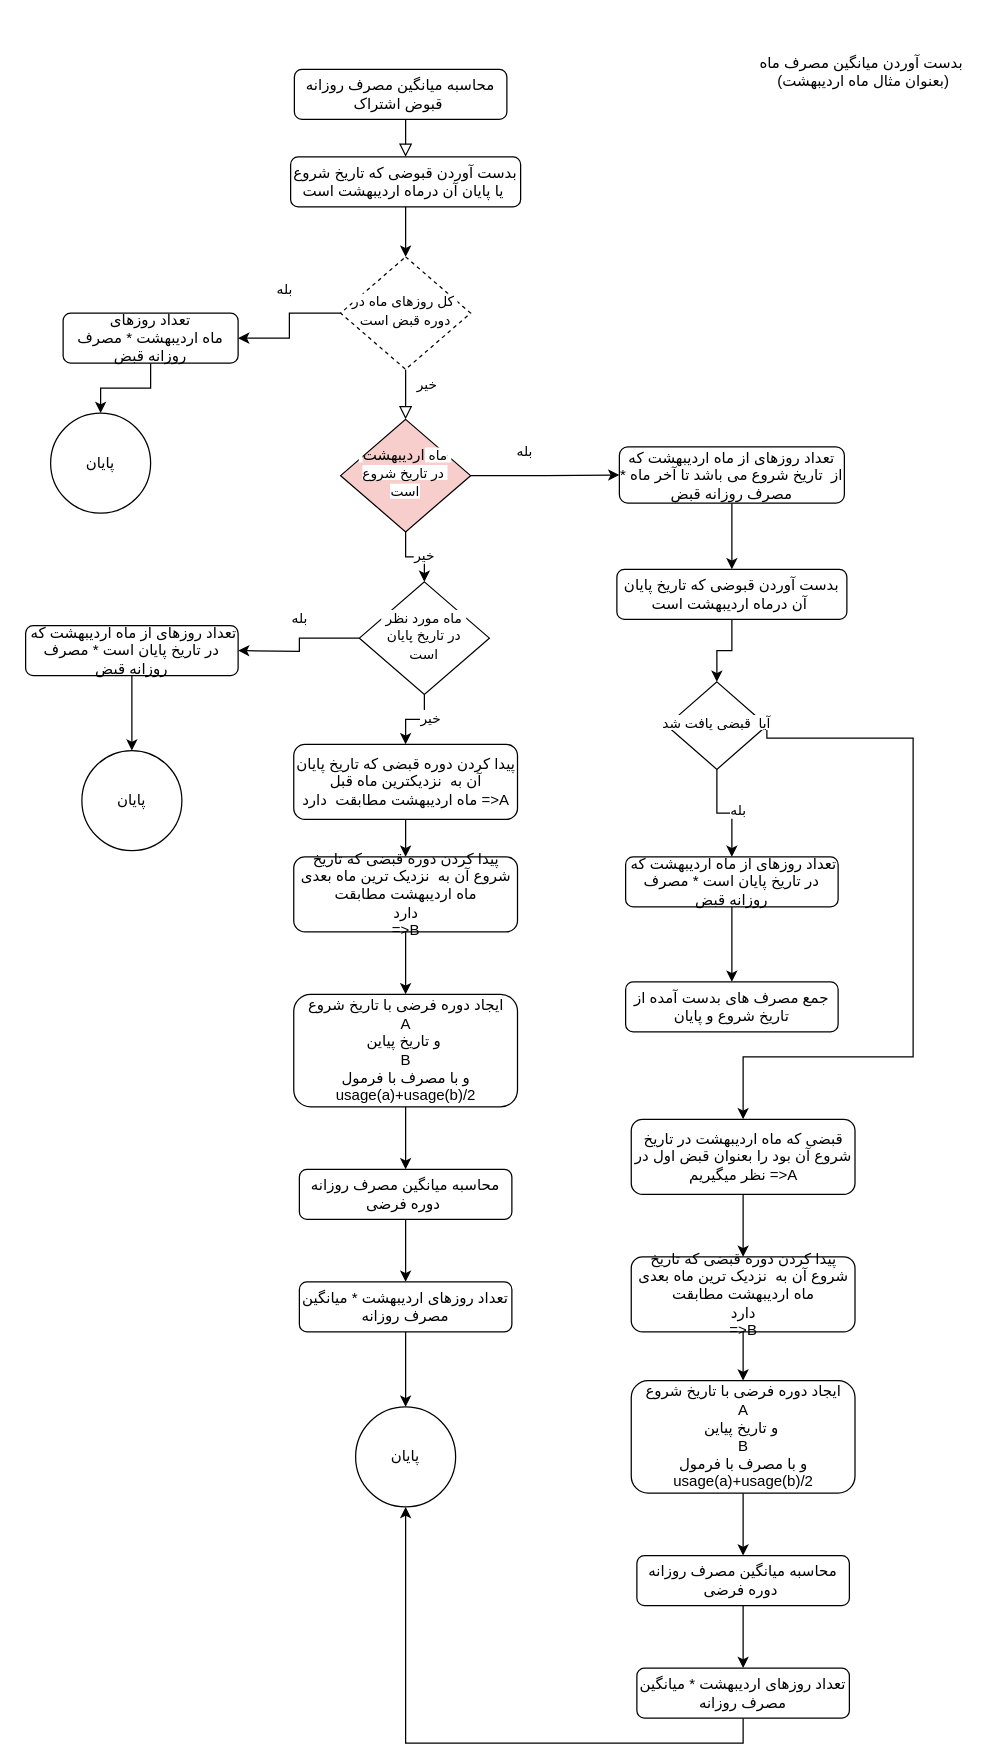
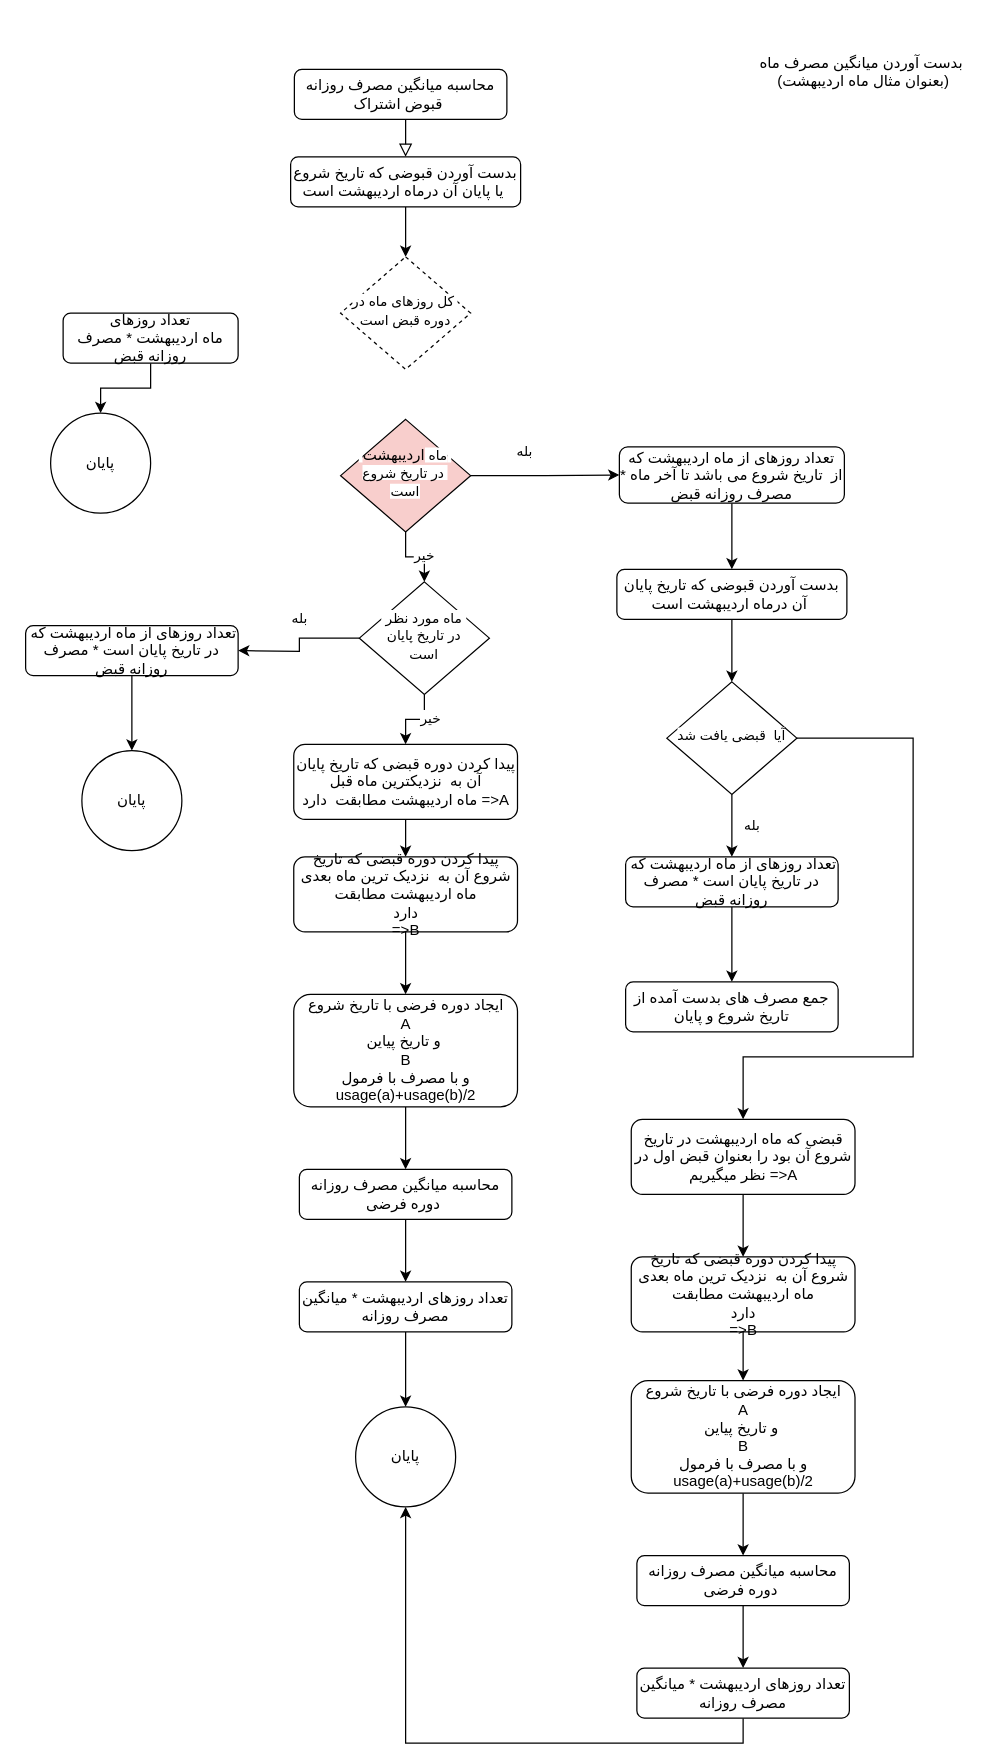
(289, 321) -> none
(406, 388) -> none
(717, 726) -> (732, 738)
